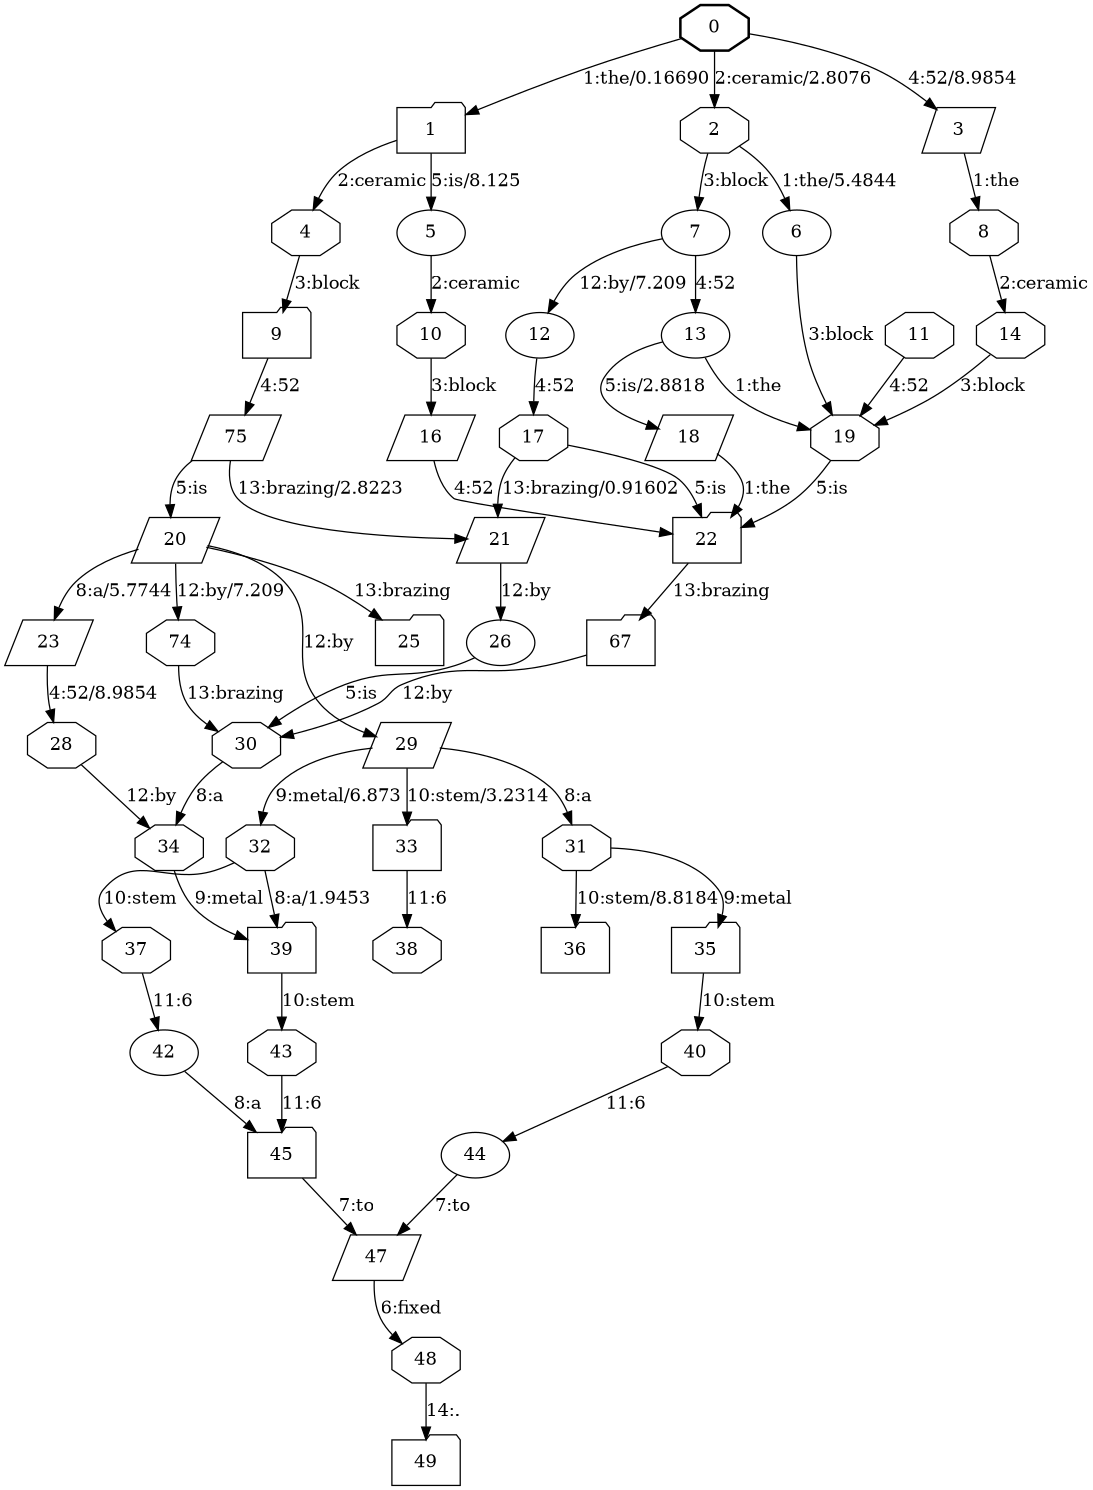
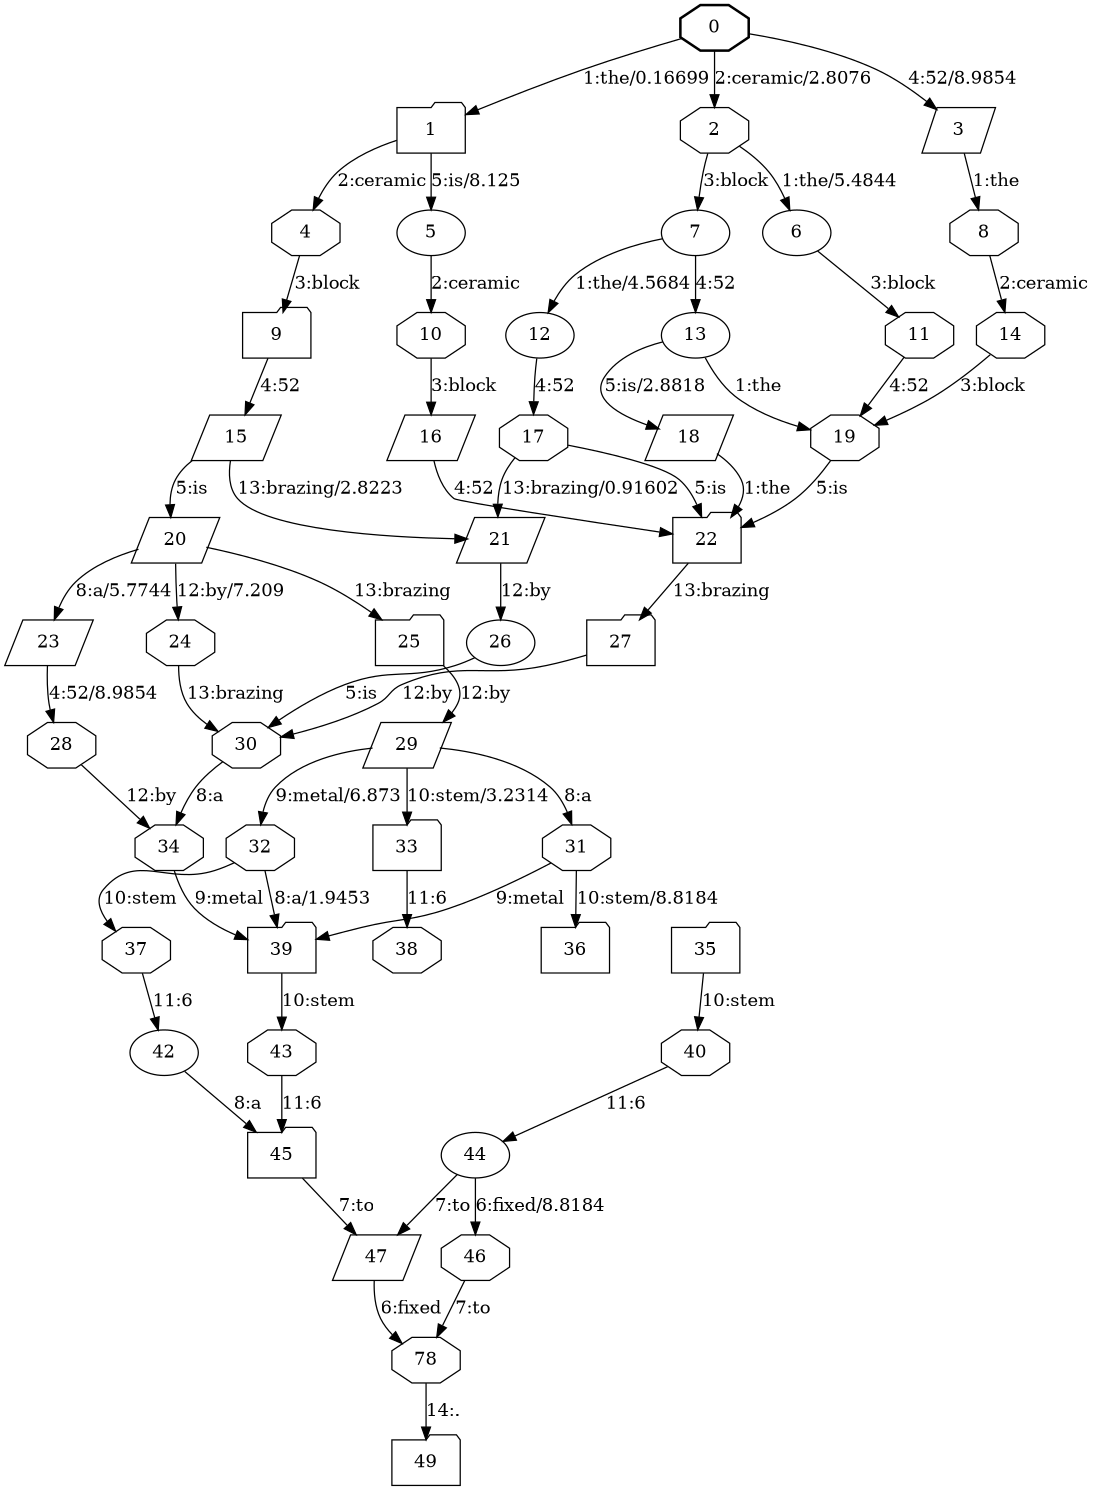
(646, 79) -> (646, 79)
(633, 284) -> (633, 284)
(803, 332) -> (853, 280)
(236, 438) -> (236, 438)
(303, 626) -> (459, 688)
(181, 643) -> (181, 643)
(621, 643) -> (621, 643)
(682, 862) -> (443, 910)
none -> (475, 1258)
(426, 1360) -> (426, 1360)
